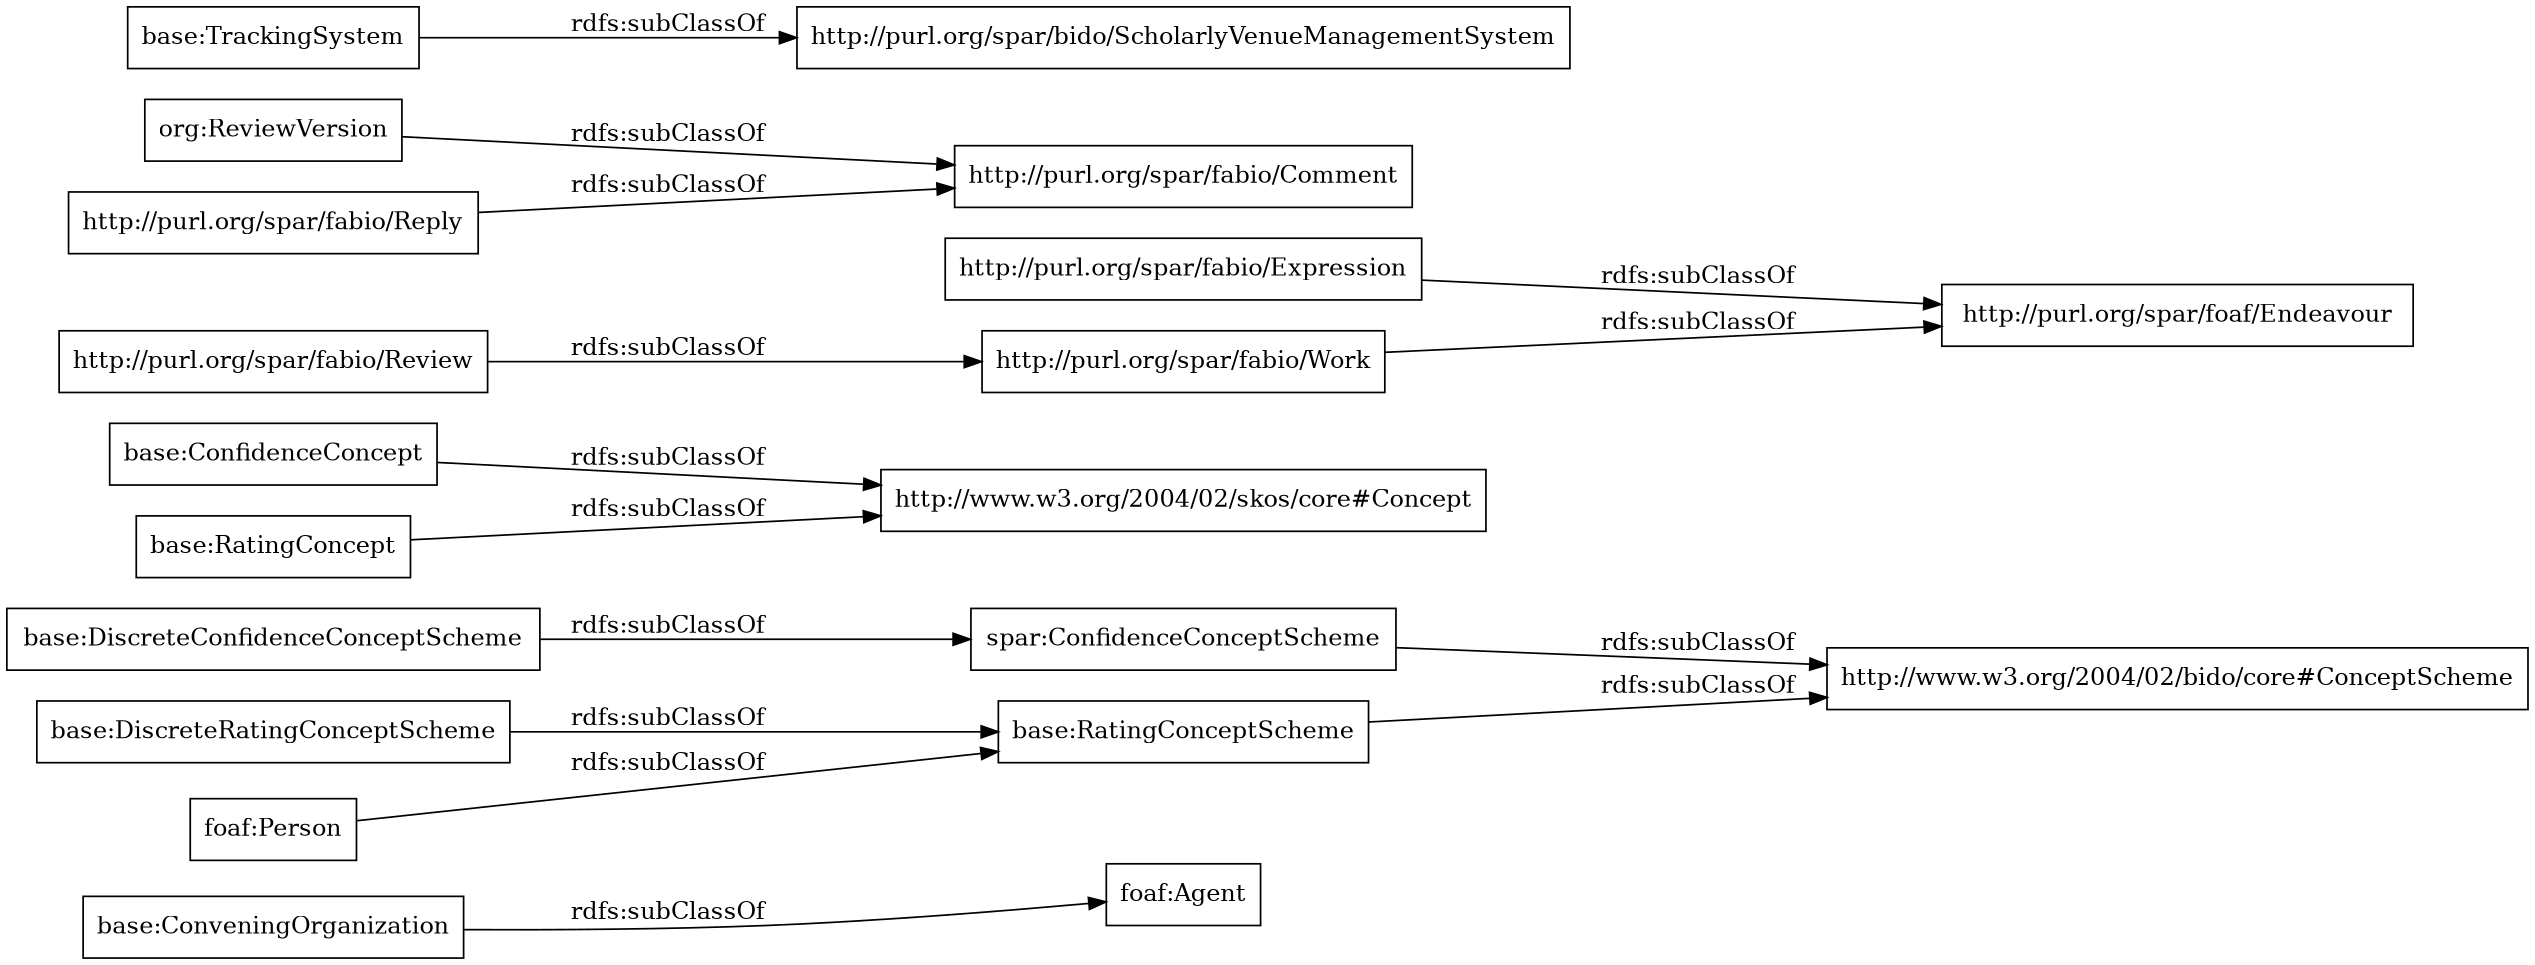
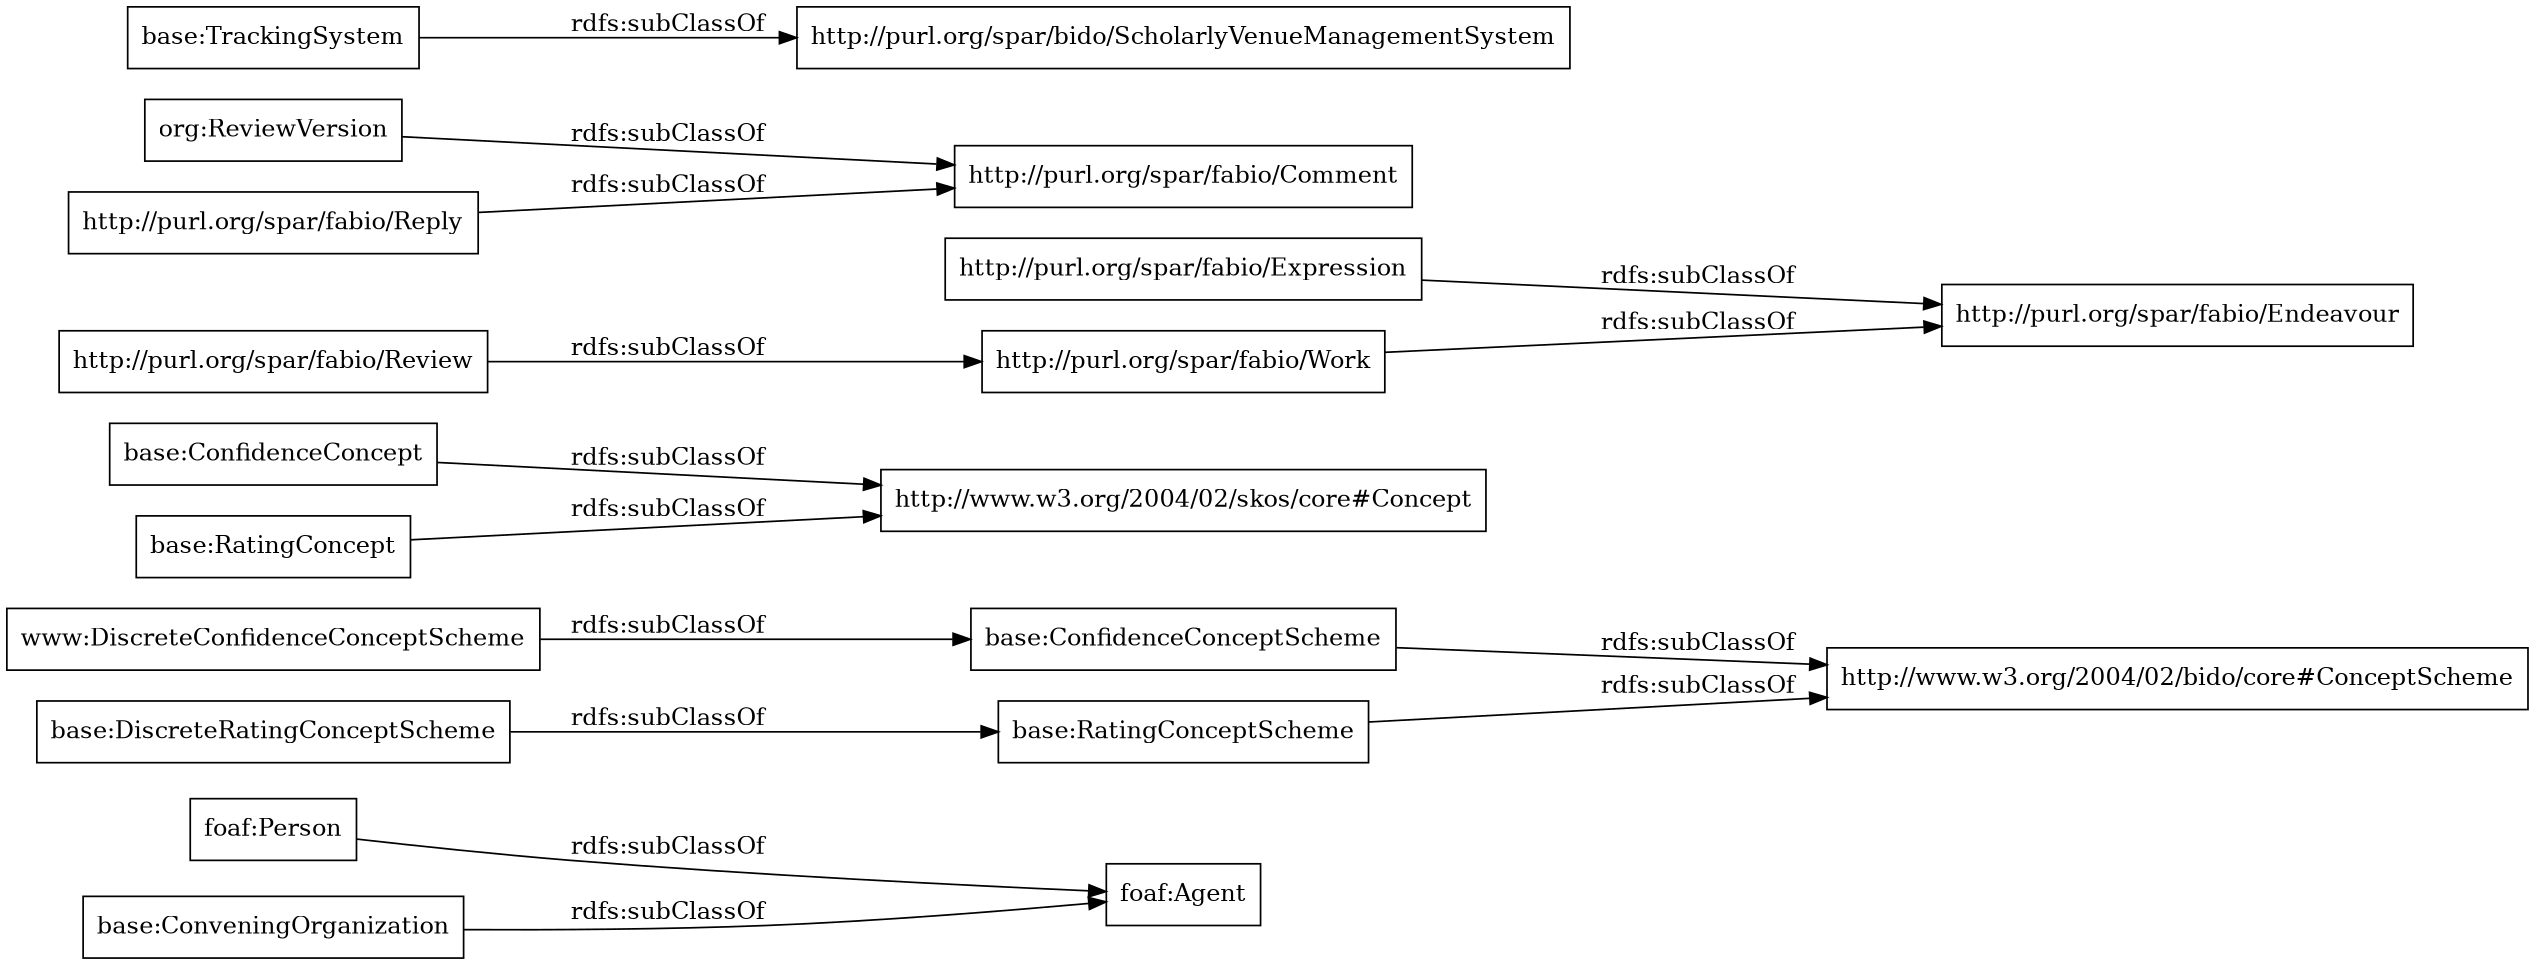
(2177, 315) -> (2177, 315)
(273, 639) -> (273, 639)
(1183, 639) -> (1183, 639)
(669, 787) -> (722, 871)
